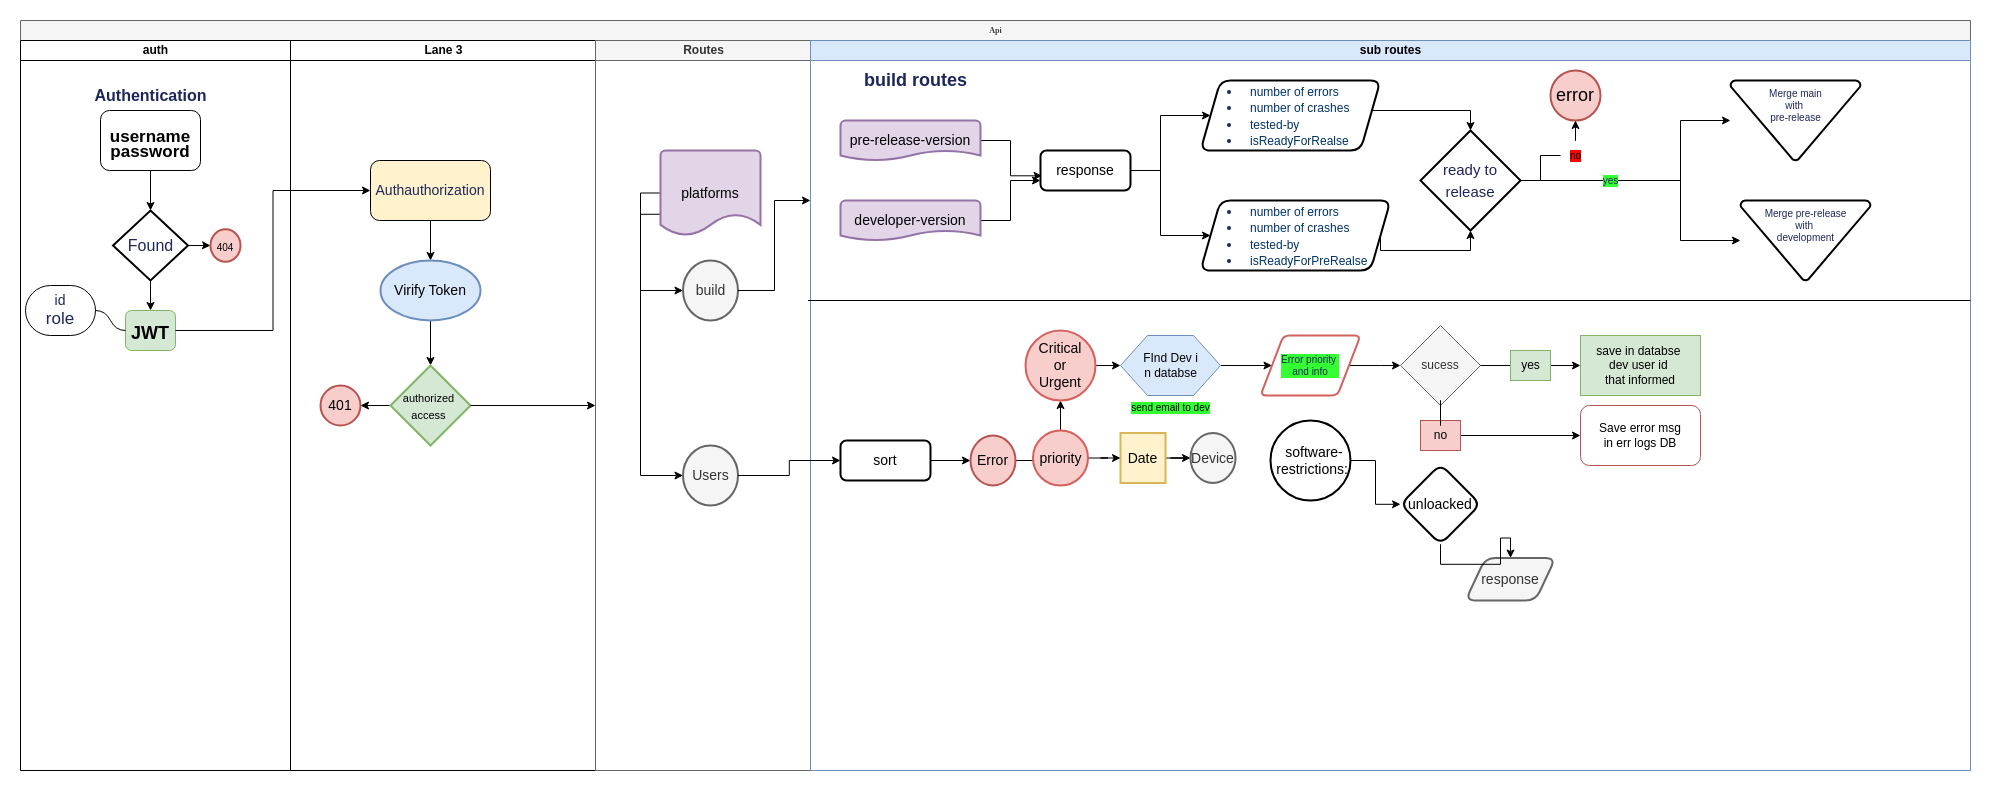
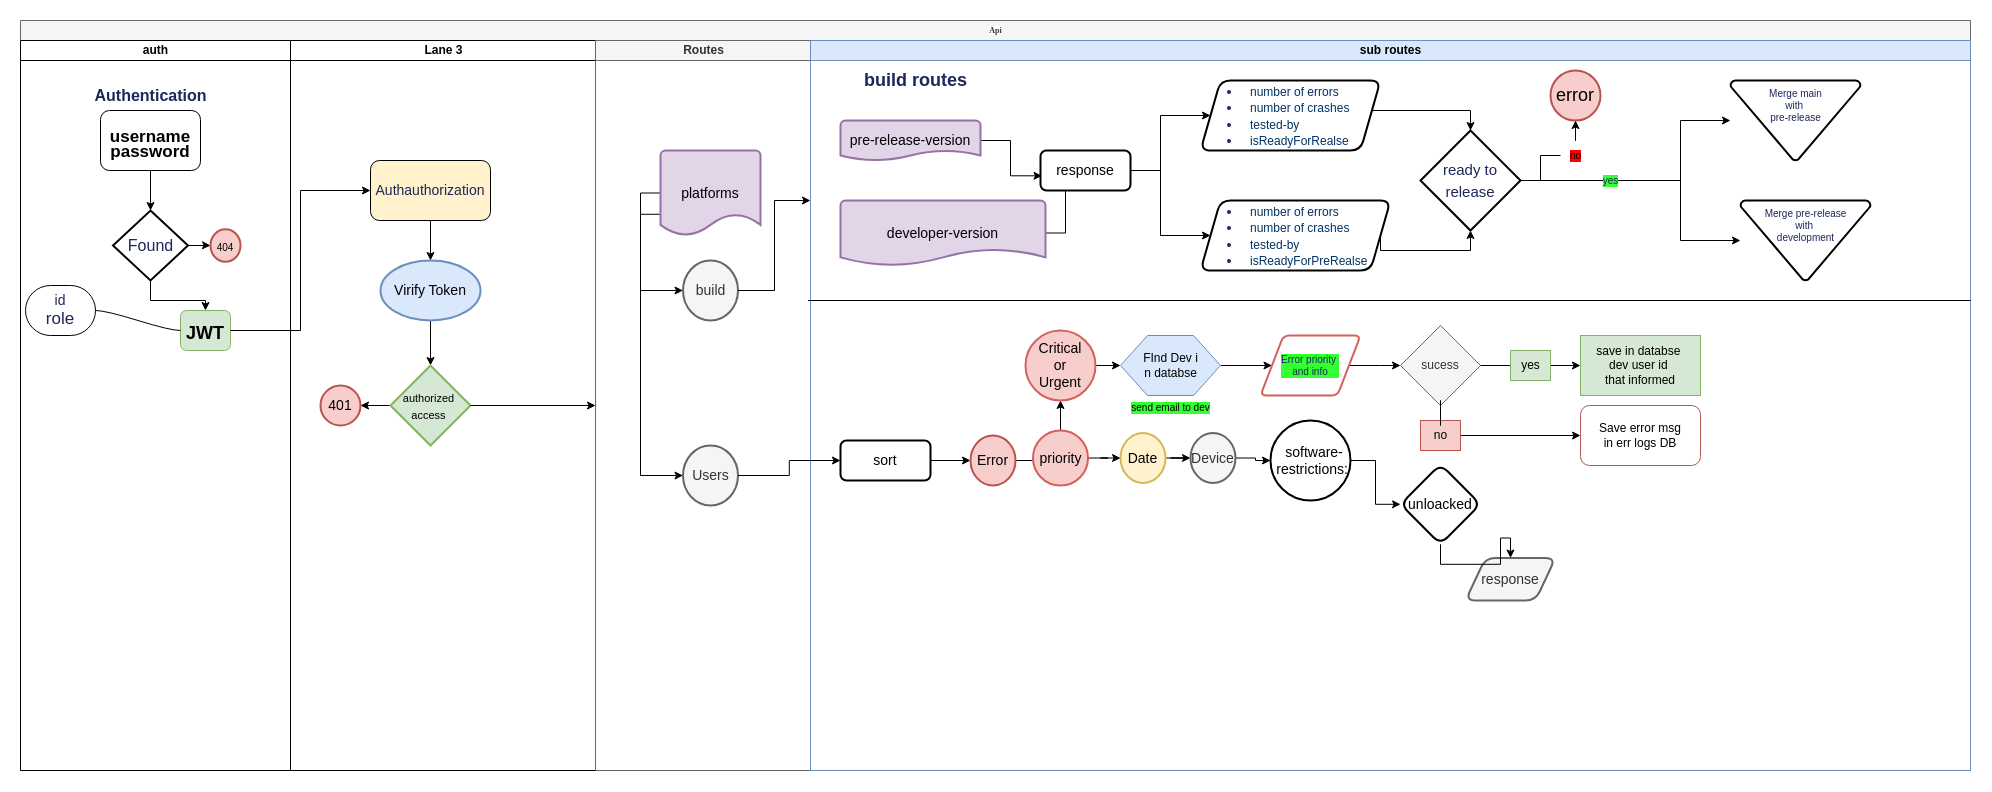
(911, 221) -> (943, 233)
(151, 331) -> (206, 331)
(1143, 458) -> (1143, 458)
none -> (1251, 458)
